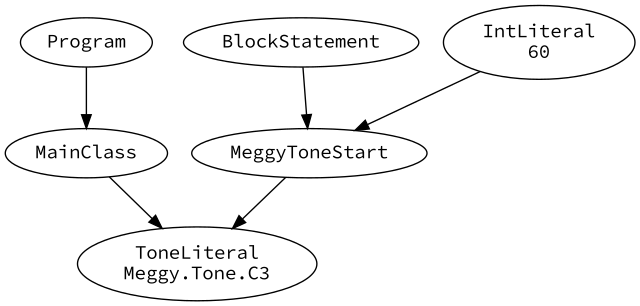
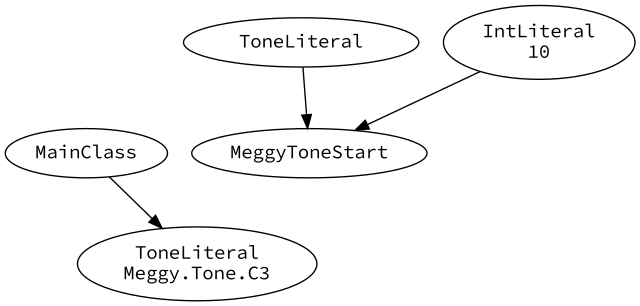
(86, 42) -> none
(301, 42) -> (301, 42)
(539, 42) -> (539, 42)
(264, 198) -> none
